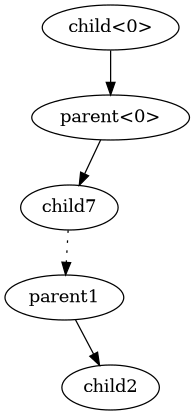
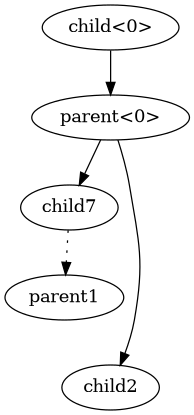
(85, 337) -> (139, 247)
